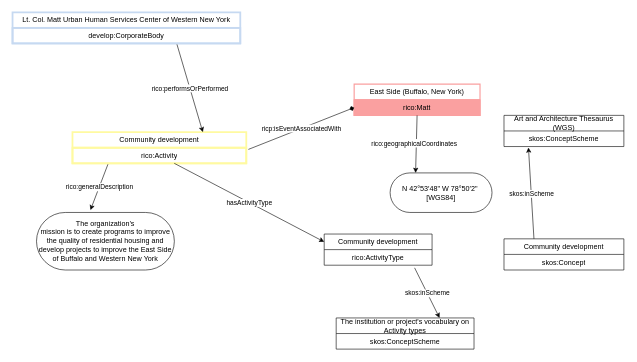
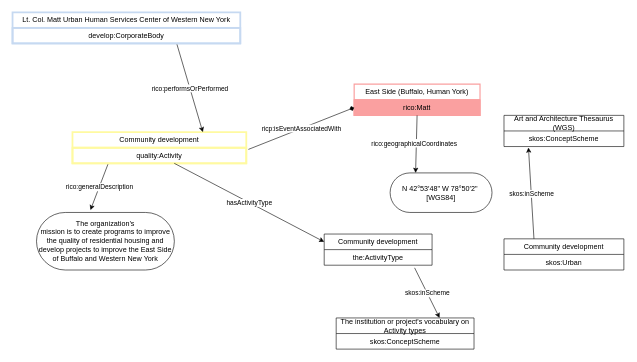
(417, 92) -> (417, 92)
(159, 156) -> (159, 156)
(378, 258) -> (378, 258)
(564, 263) -> (564, 263)
